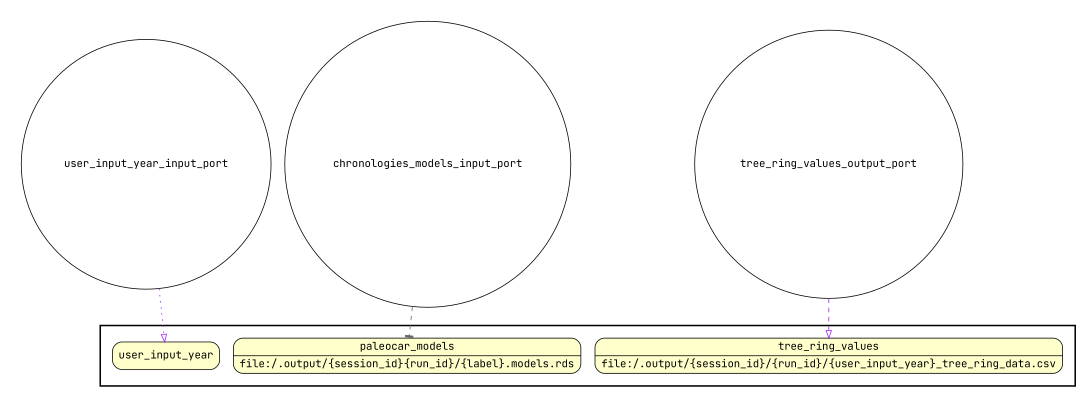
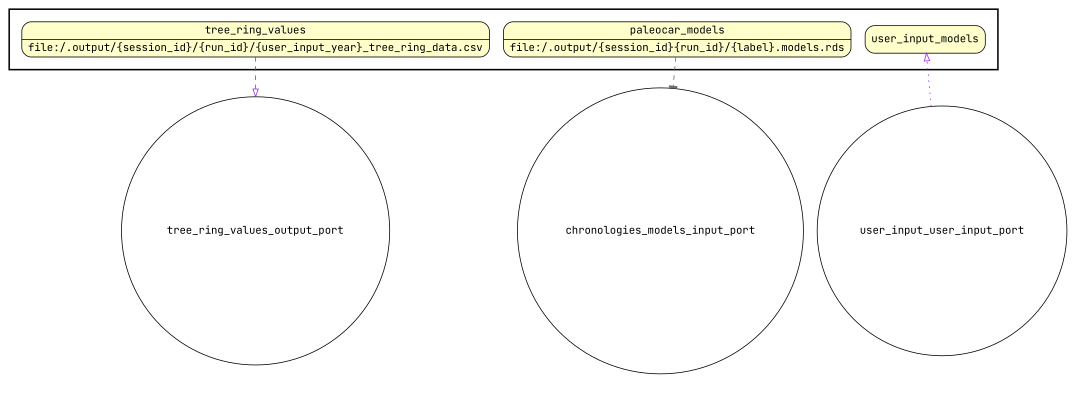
(146, 164) -> (942, 231)
(829, 316) -> (256, 74)
(411, 320) -> (675, 71)
(166, 356) -> (925, 39)
